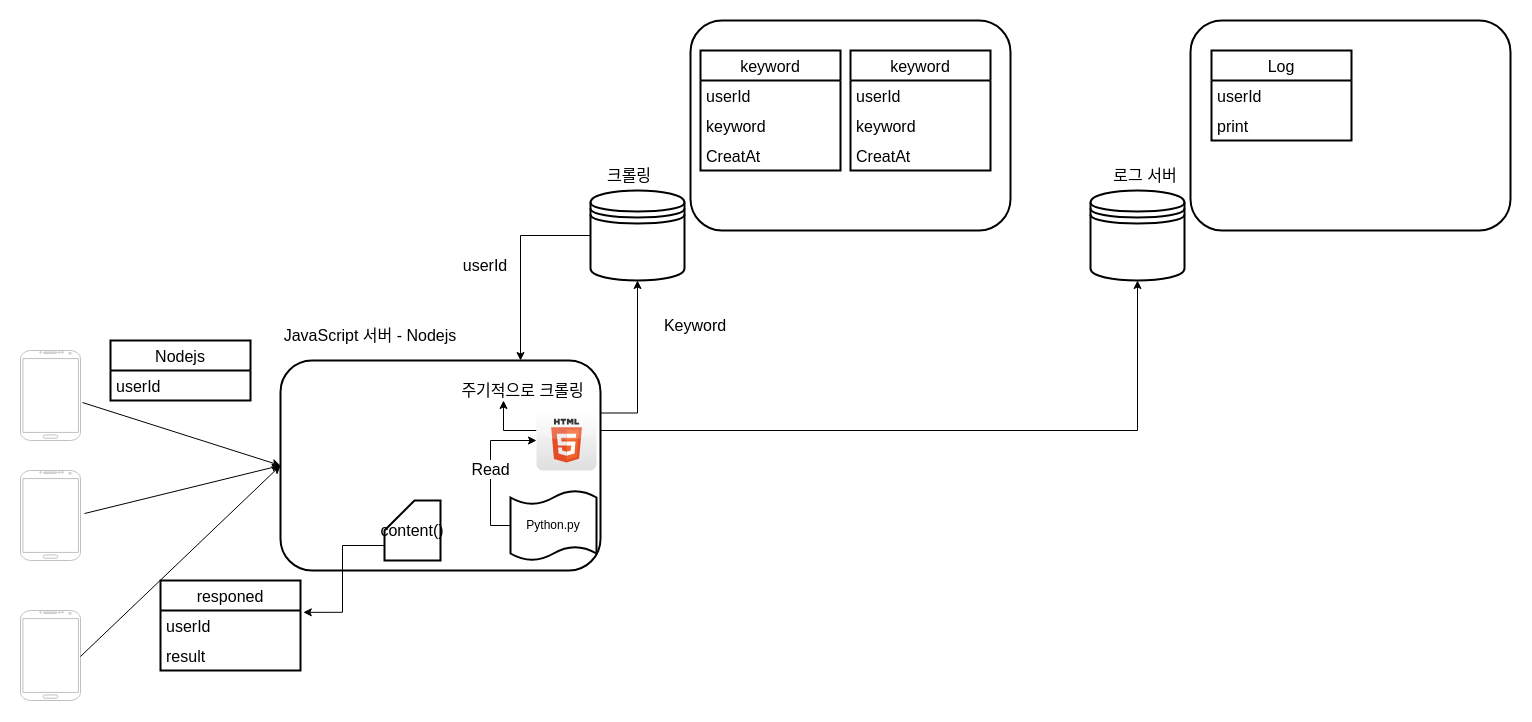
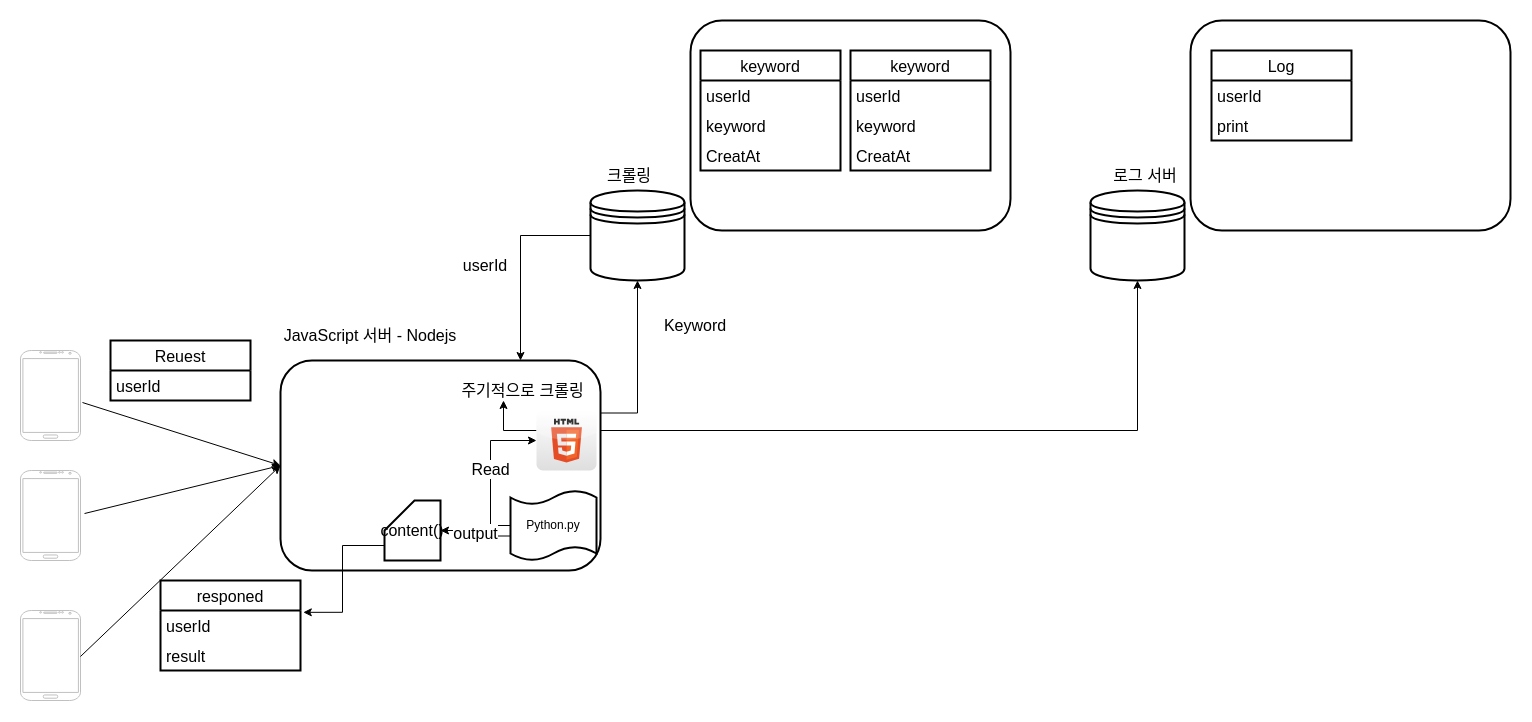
(180, 357) -> (180, 357)
none -> (476, 536)
